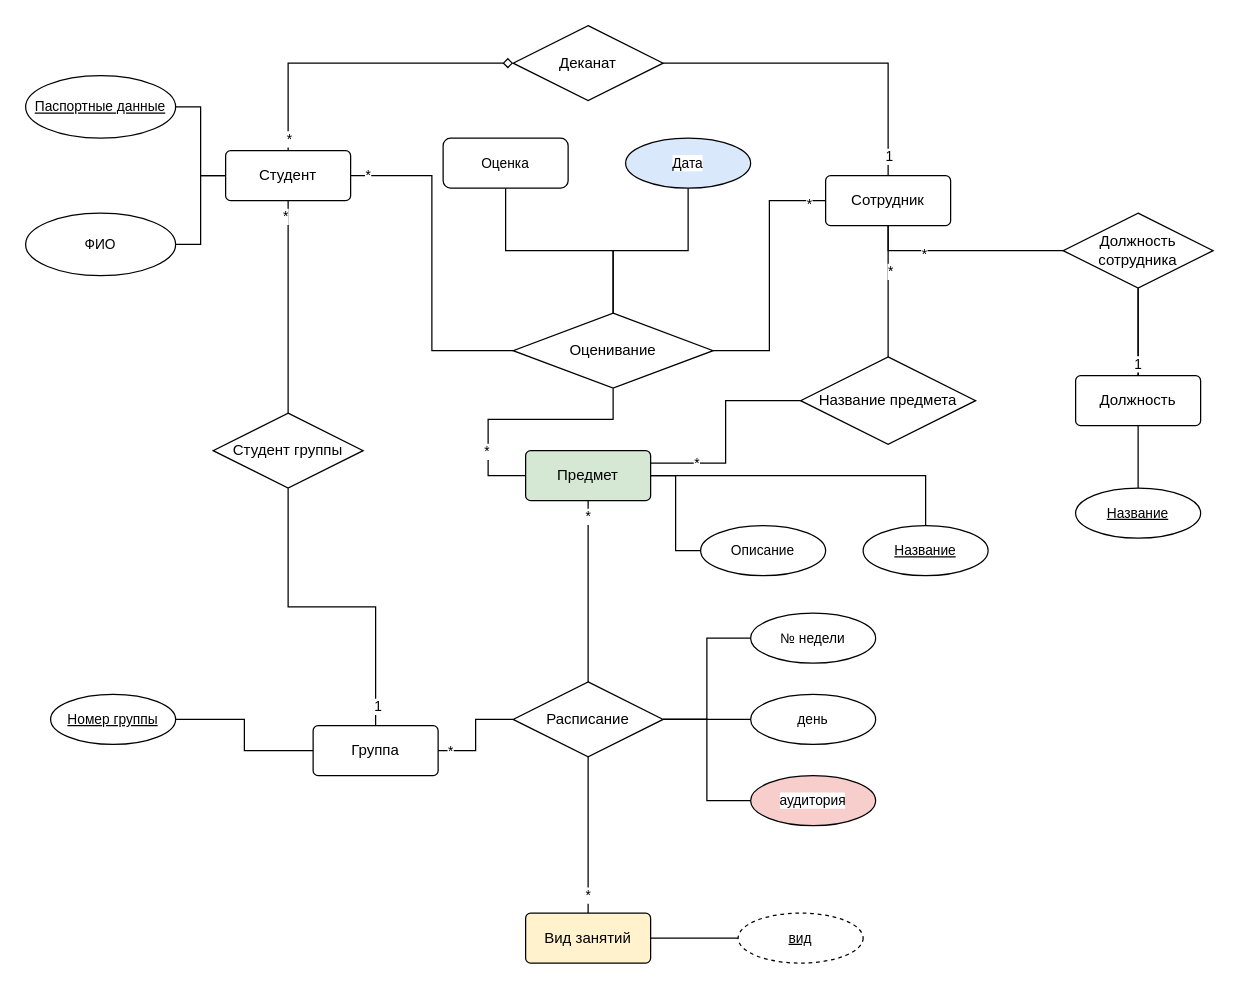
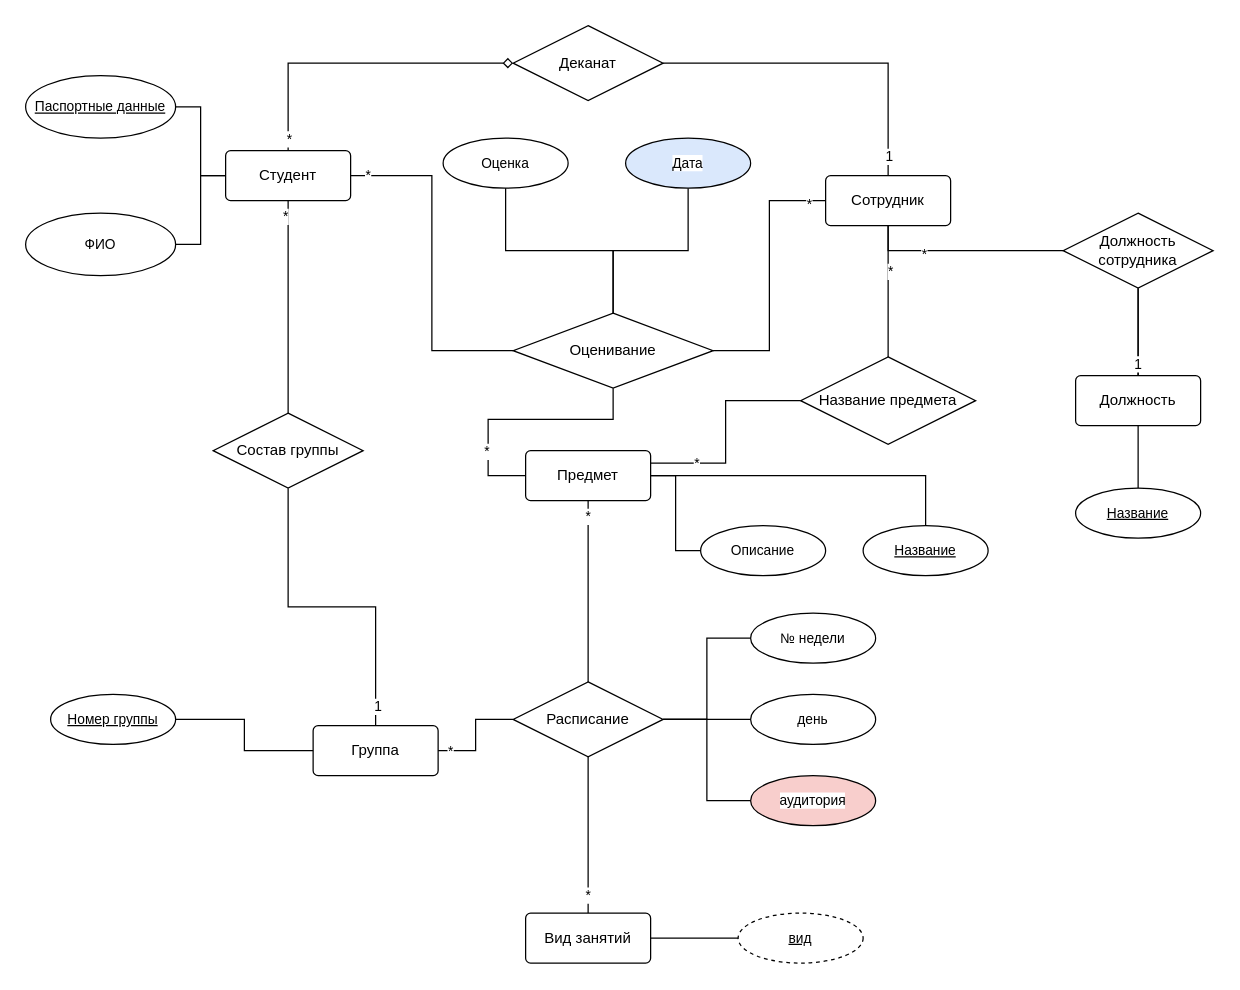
(506, 163) -> (506, 163)
(288, 451) -> (288, 451)
(588, 476) -> (588, 476)
(588, 938) -> (588, 938)
